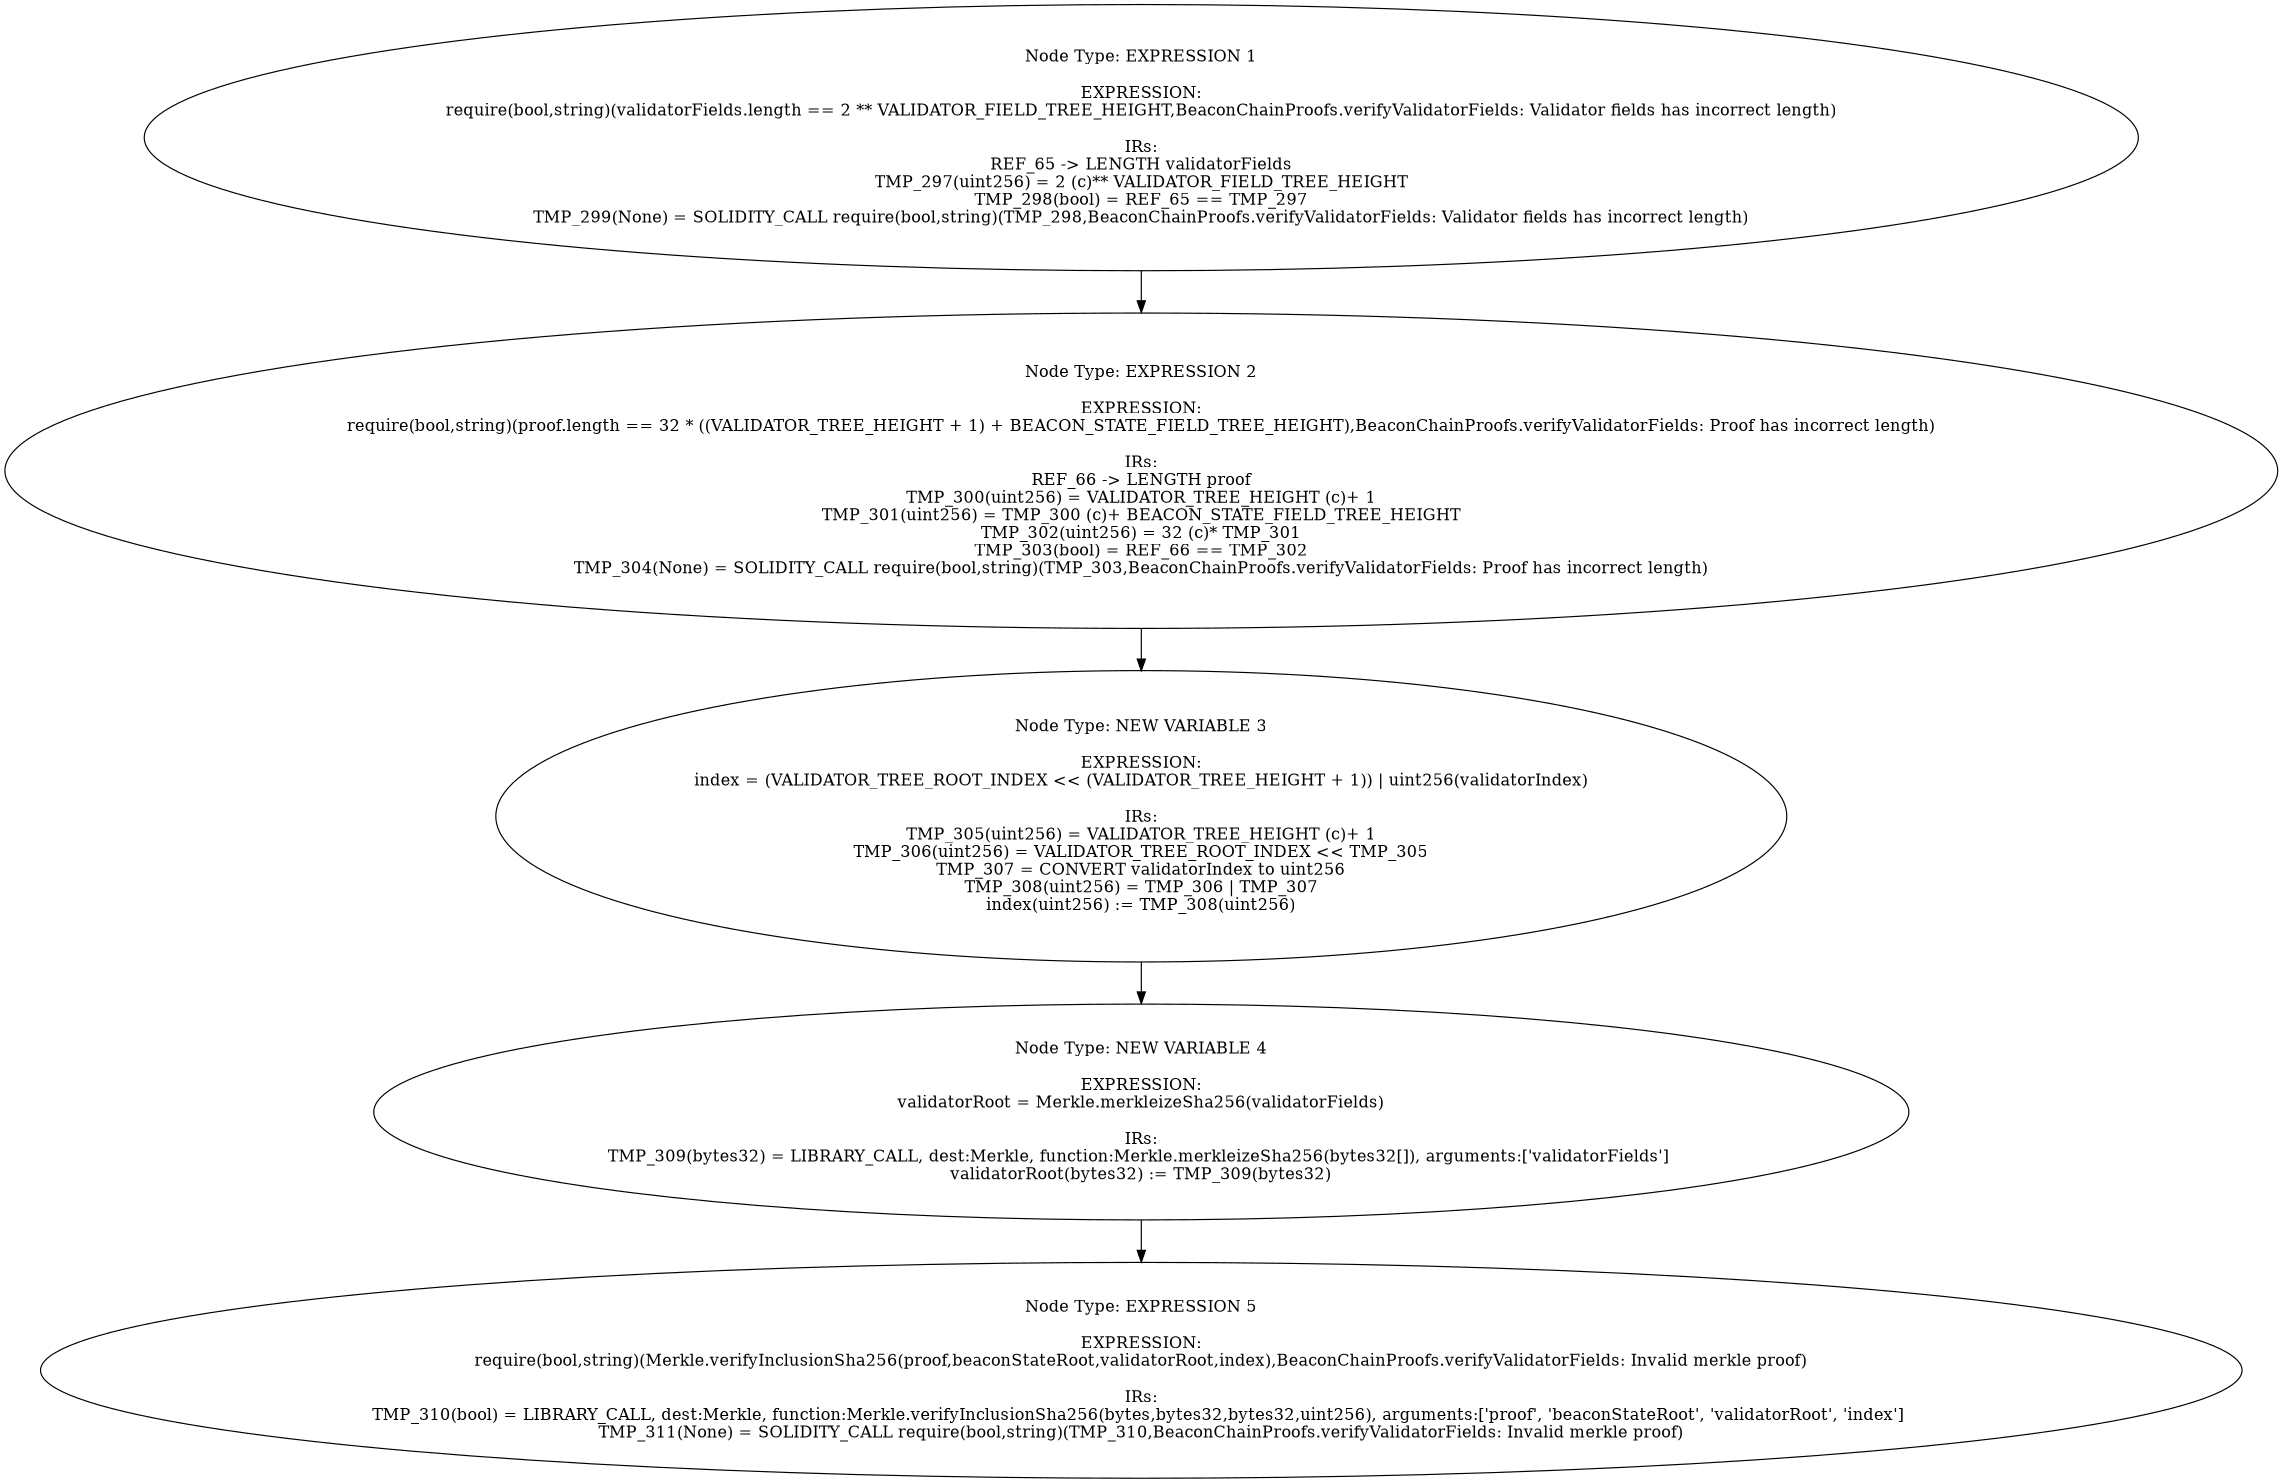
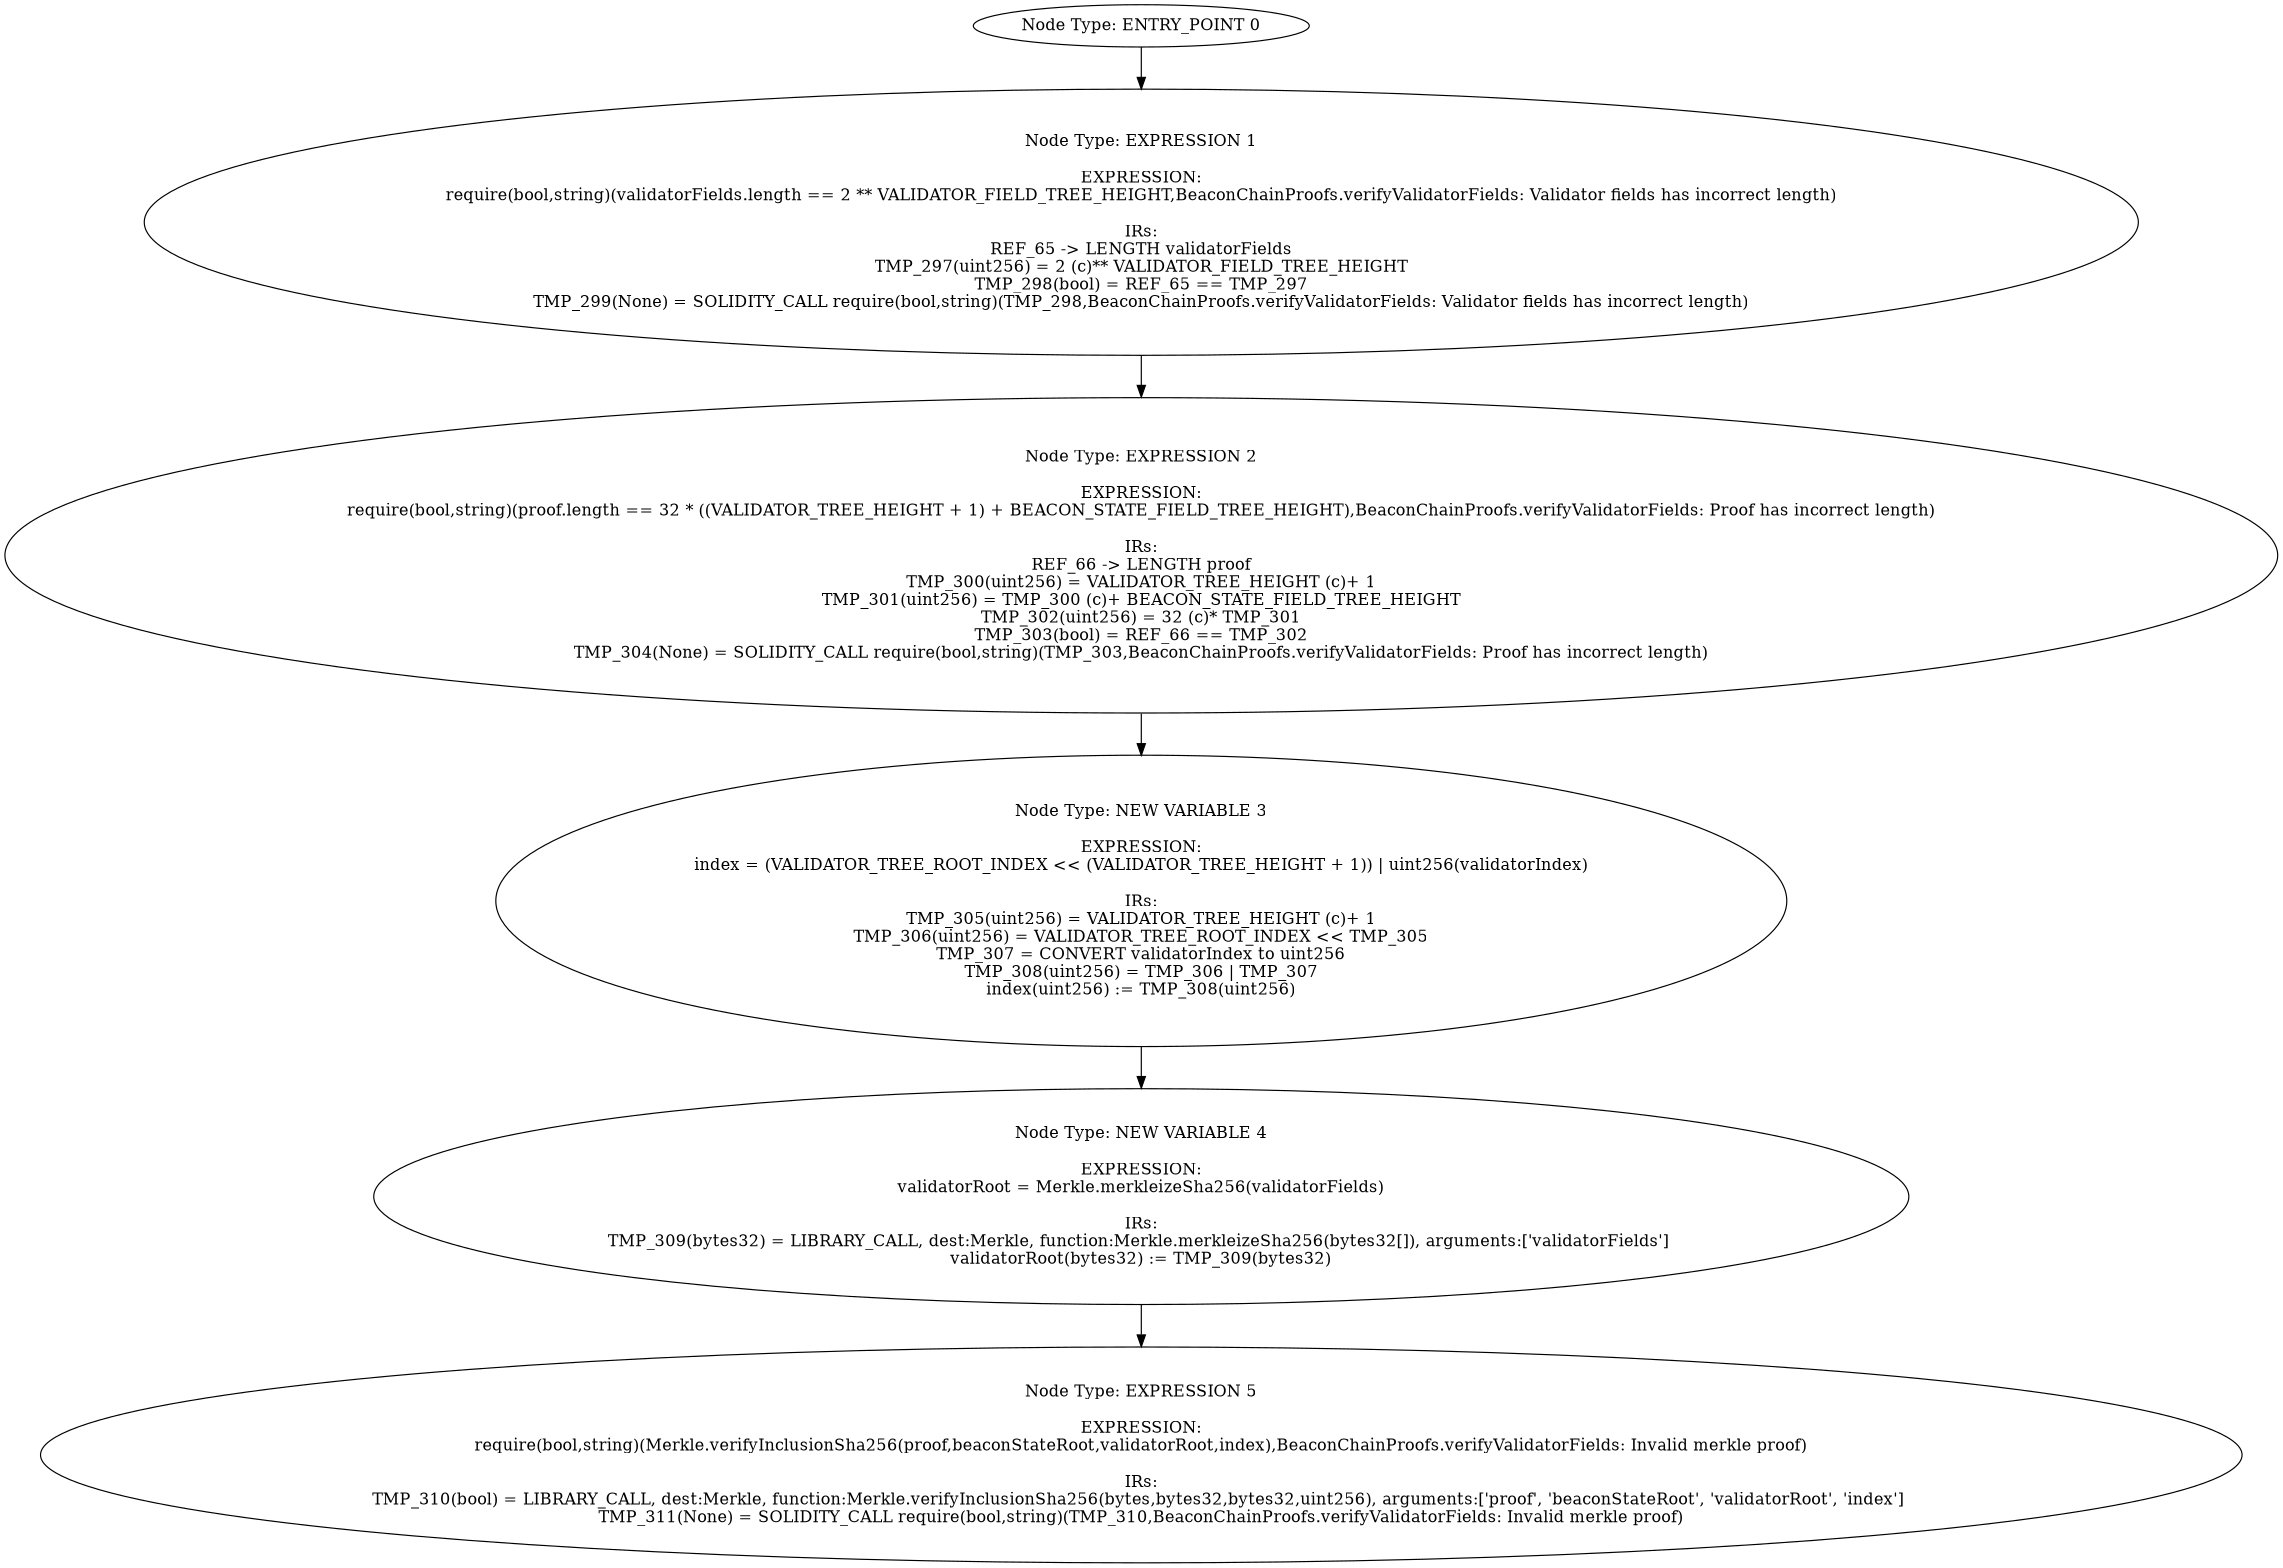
none -> (1141, 26)
